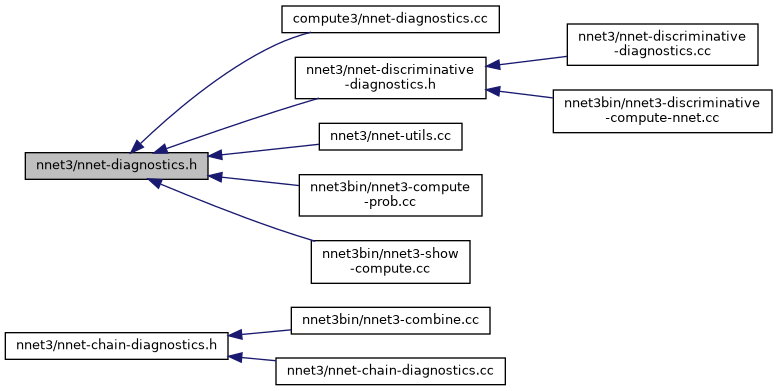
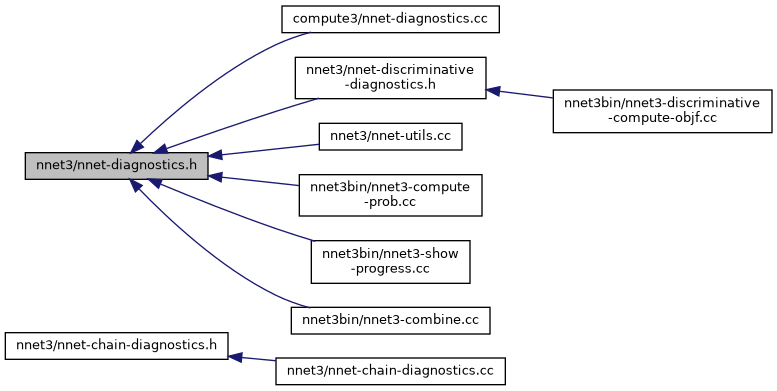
(663, 45) -> none
(663, 111) -> (663, 111)
(391, 262) -> (391, 262)
(267, 332) -> (218, 259)
